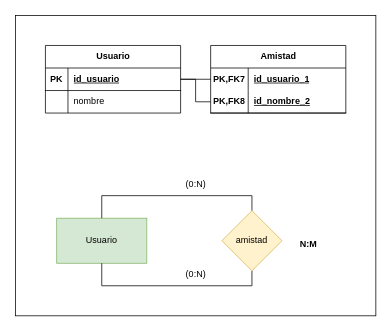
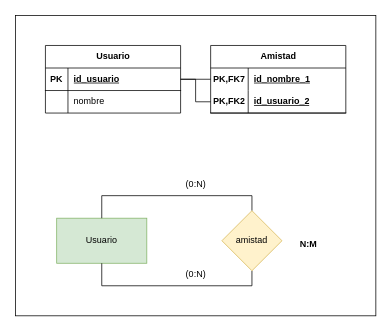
(282, 79) -> (280, 79)
(229, 102) -> (229, 102)
(280, 102) -> (282, 102)
